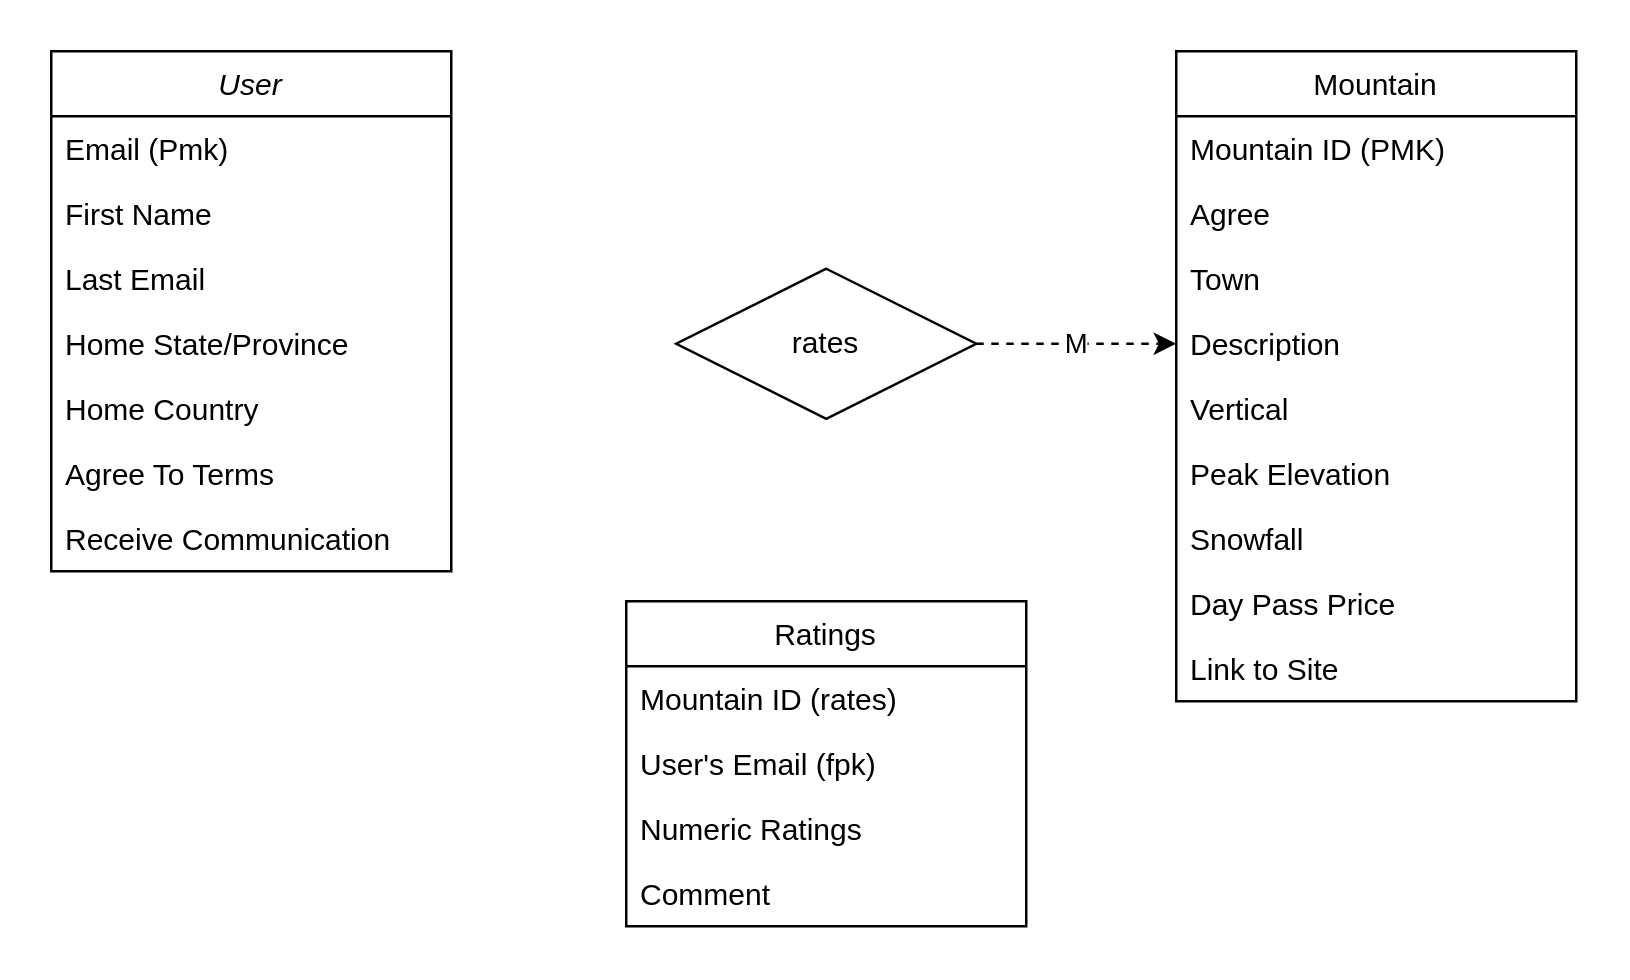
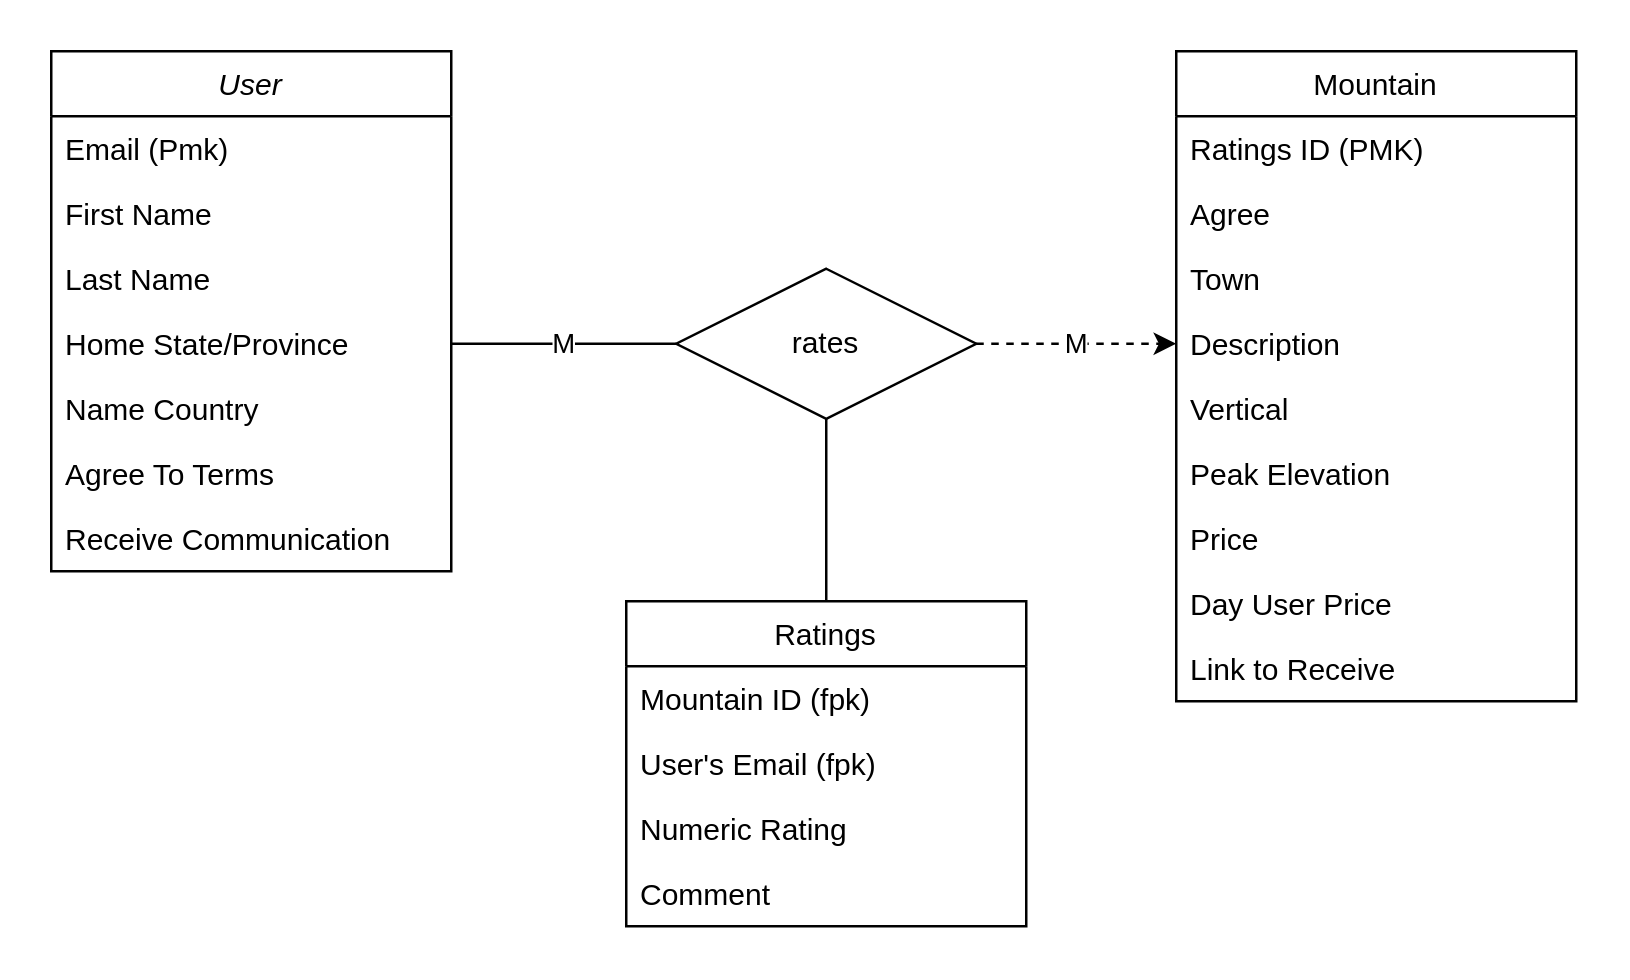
(1321, 150) -> (1313, 150)
(137, 280) -> (137, 280)
none -> (565, 344)
(162, 410) -> (162, 410)
none -> (826, 510)
(1249, 540) -> (1228, 540)
(1296, 605) -> (1296, 605)
(1275, 670) -> (1300, 670)
(788, 700) -> (771, 700)
(754, 830) -> (746, 830)
